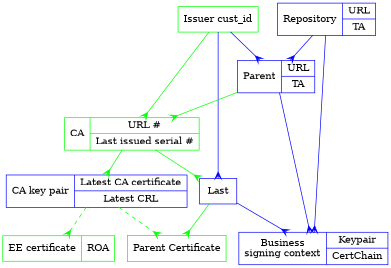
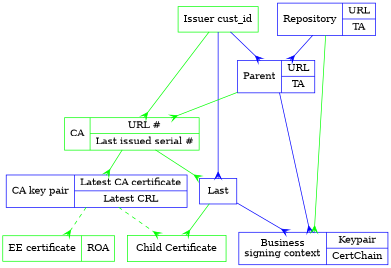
(320, 130) -> (320, 130)
(177, 248) -> (177, 248)
